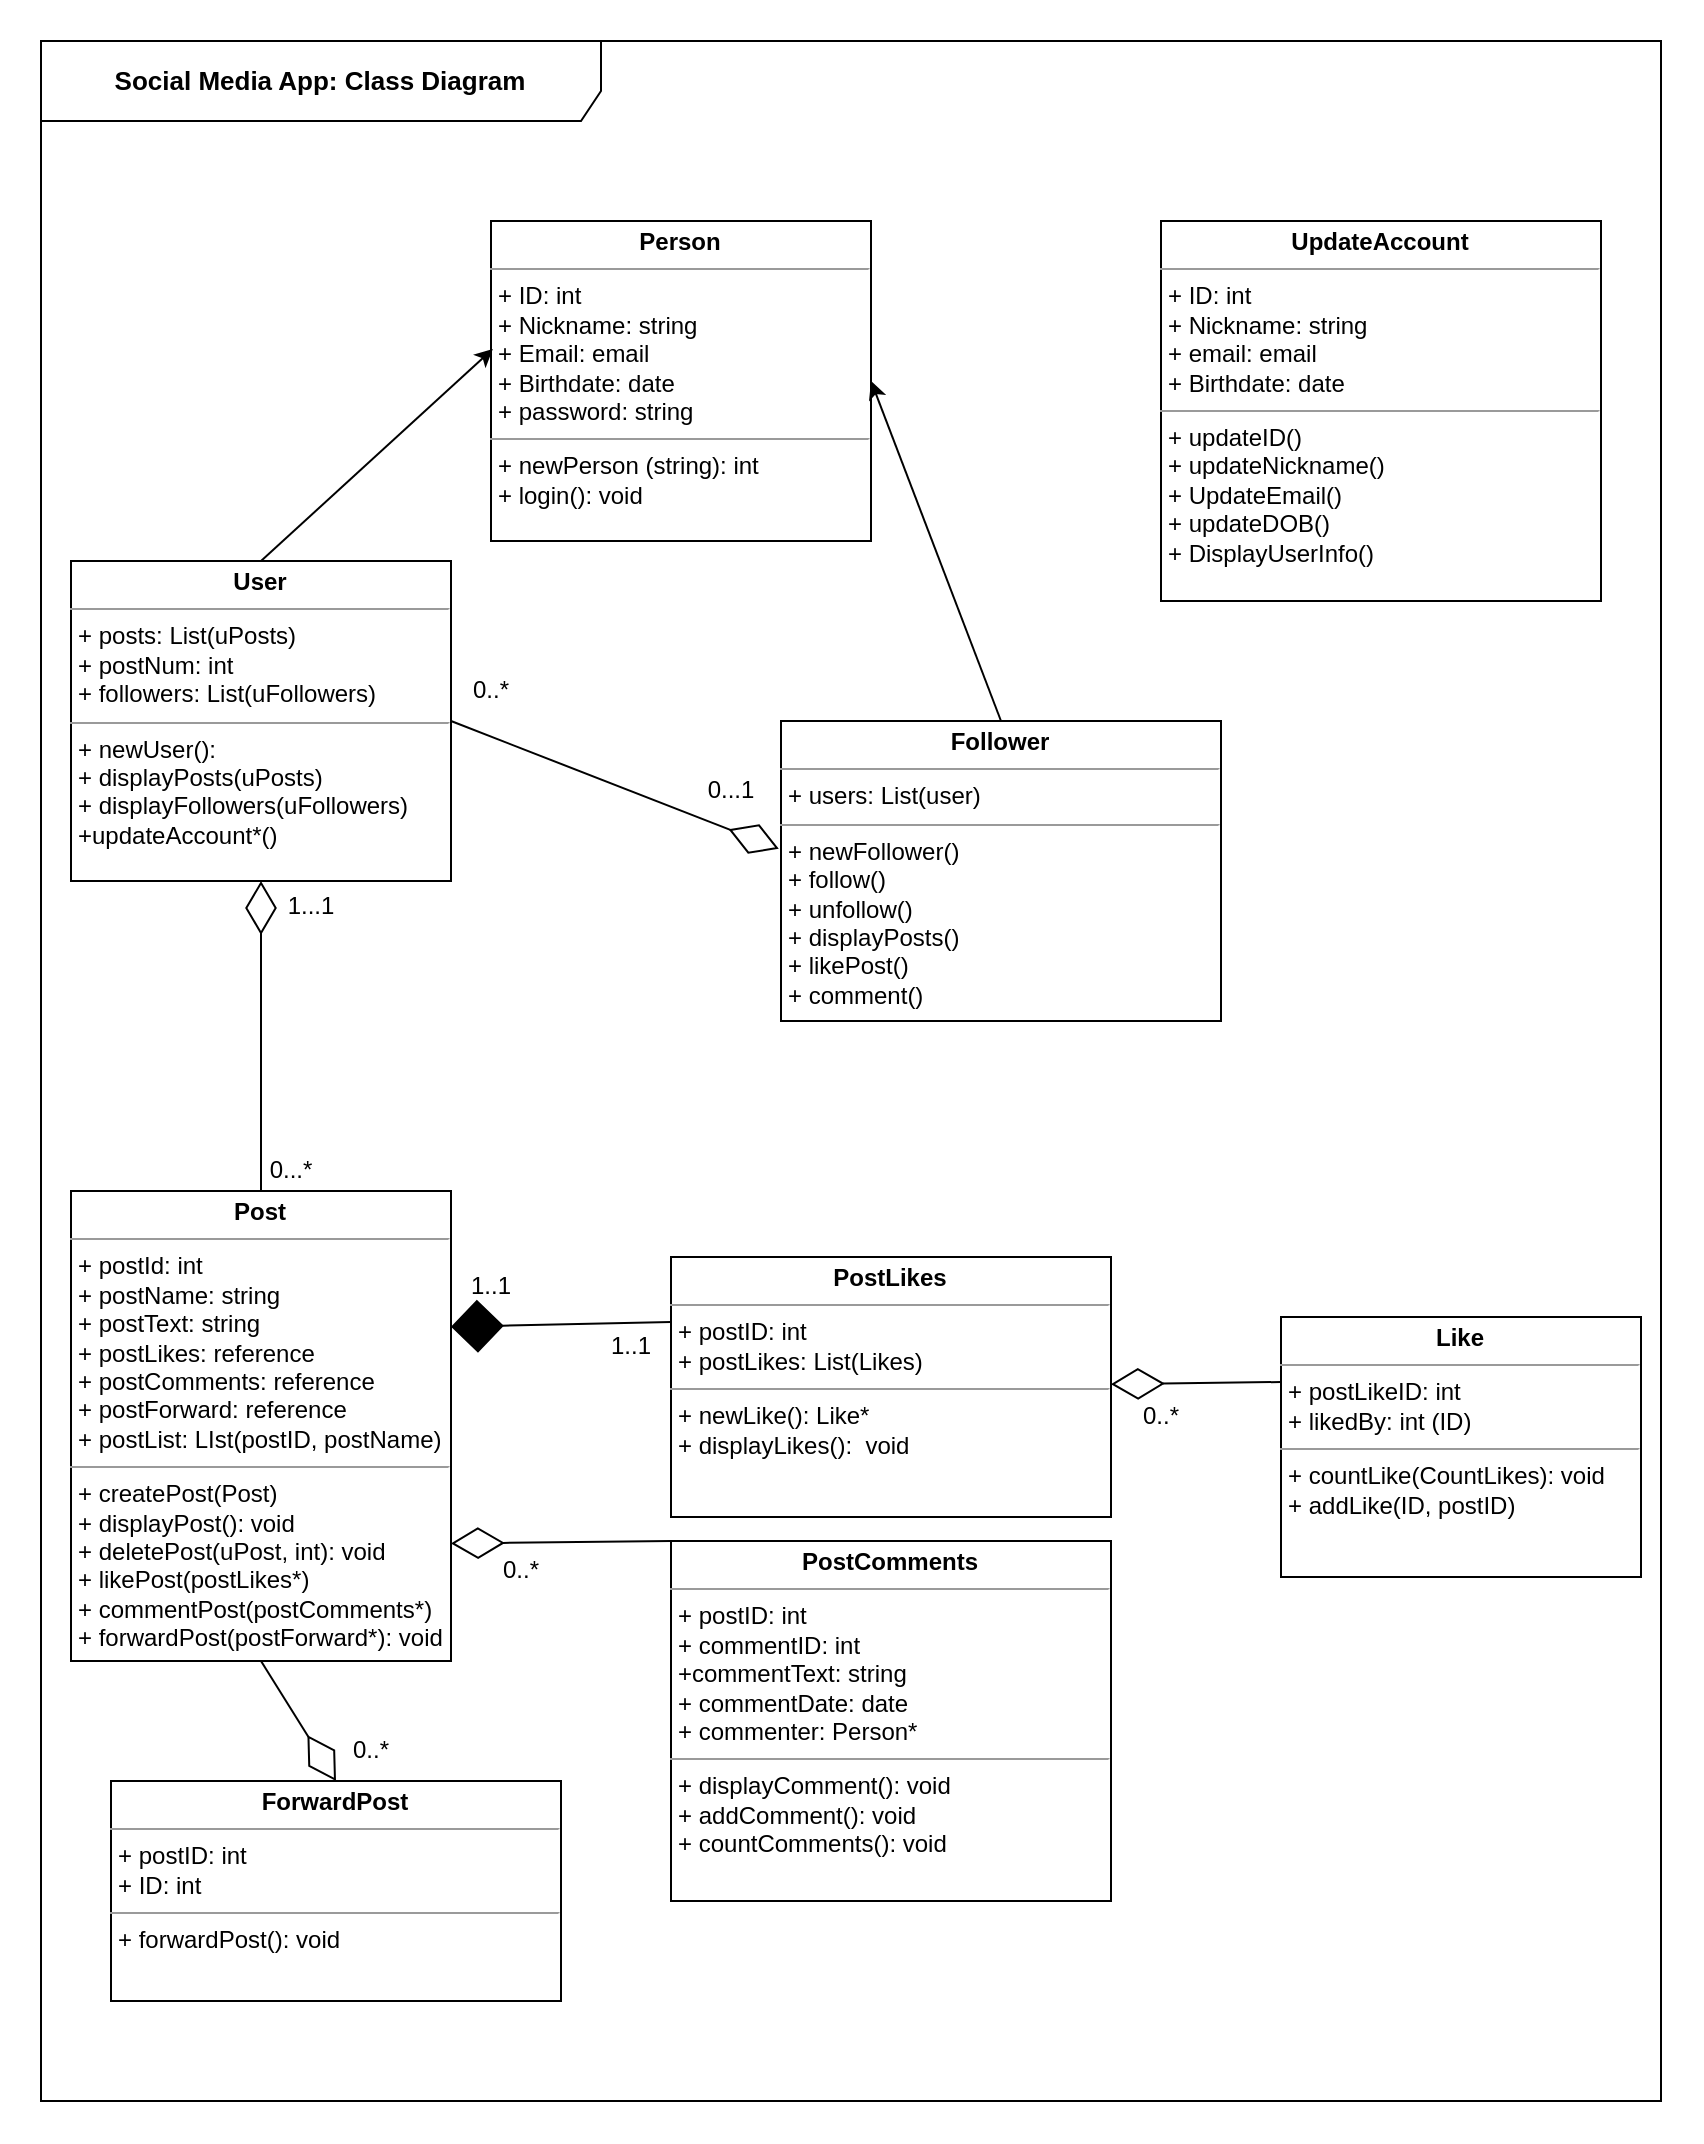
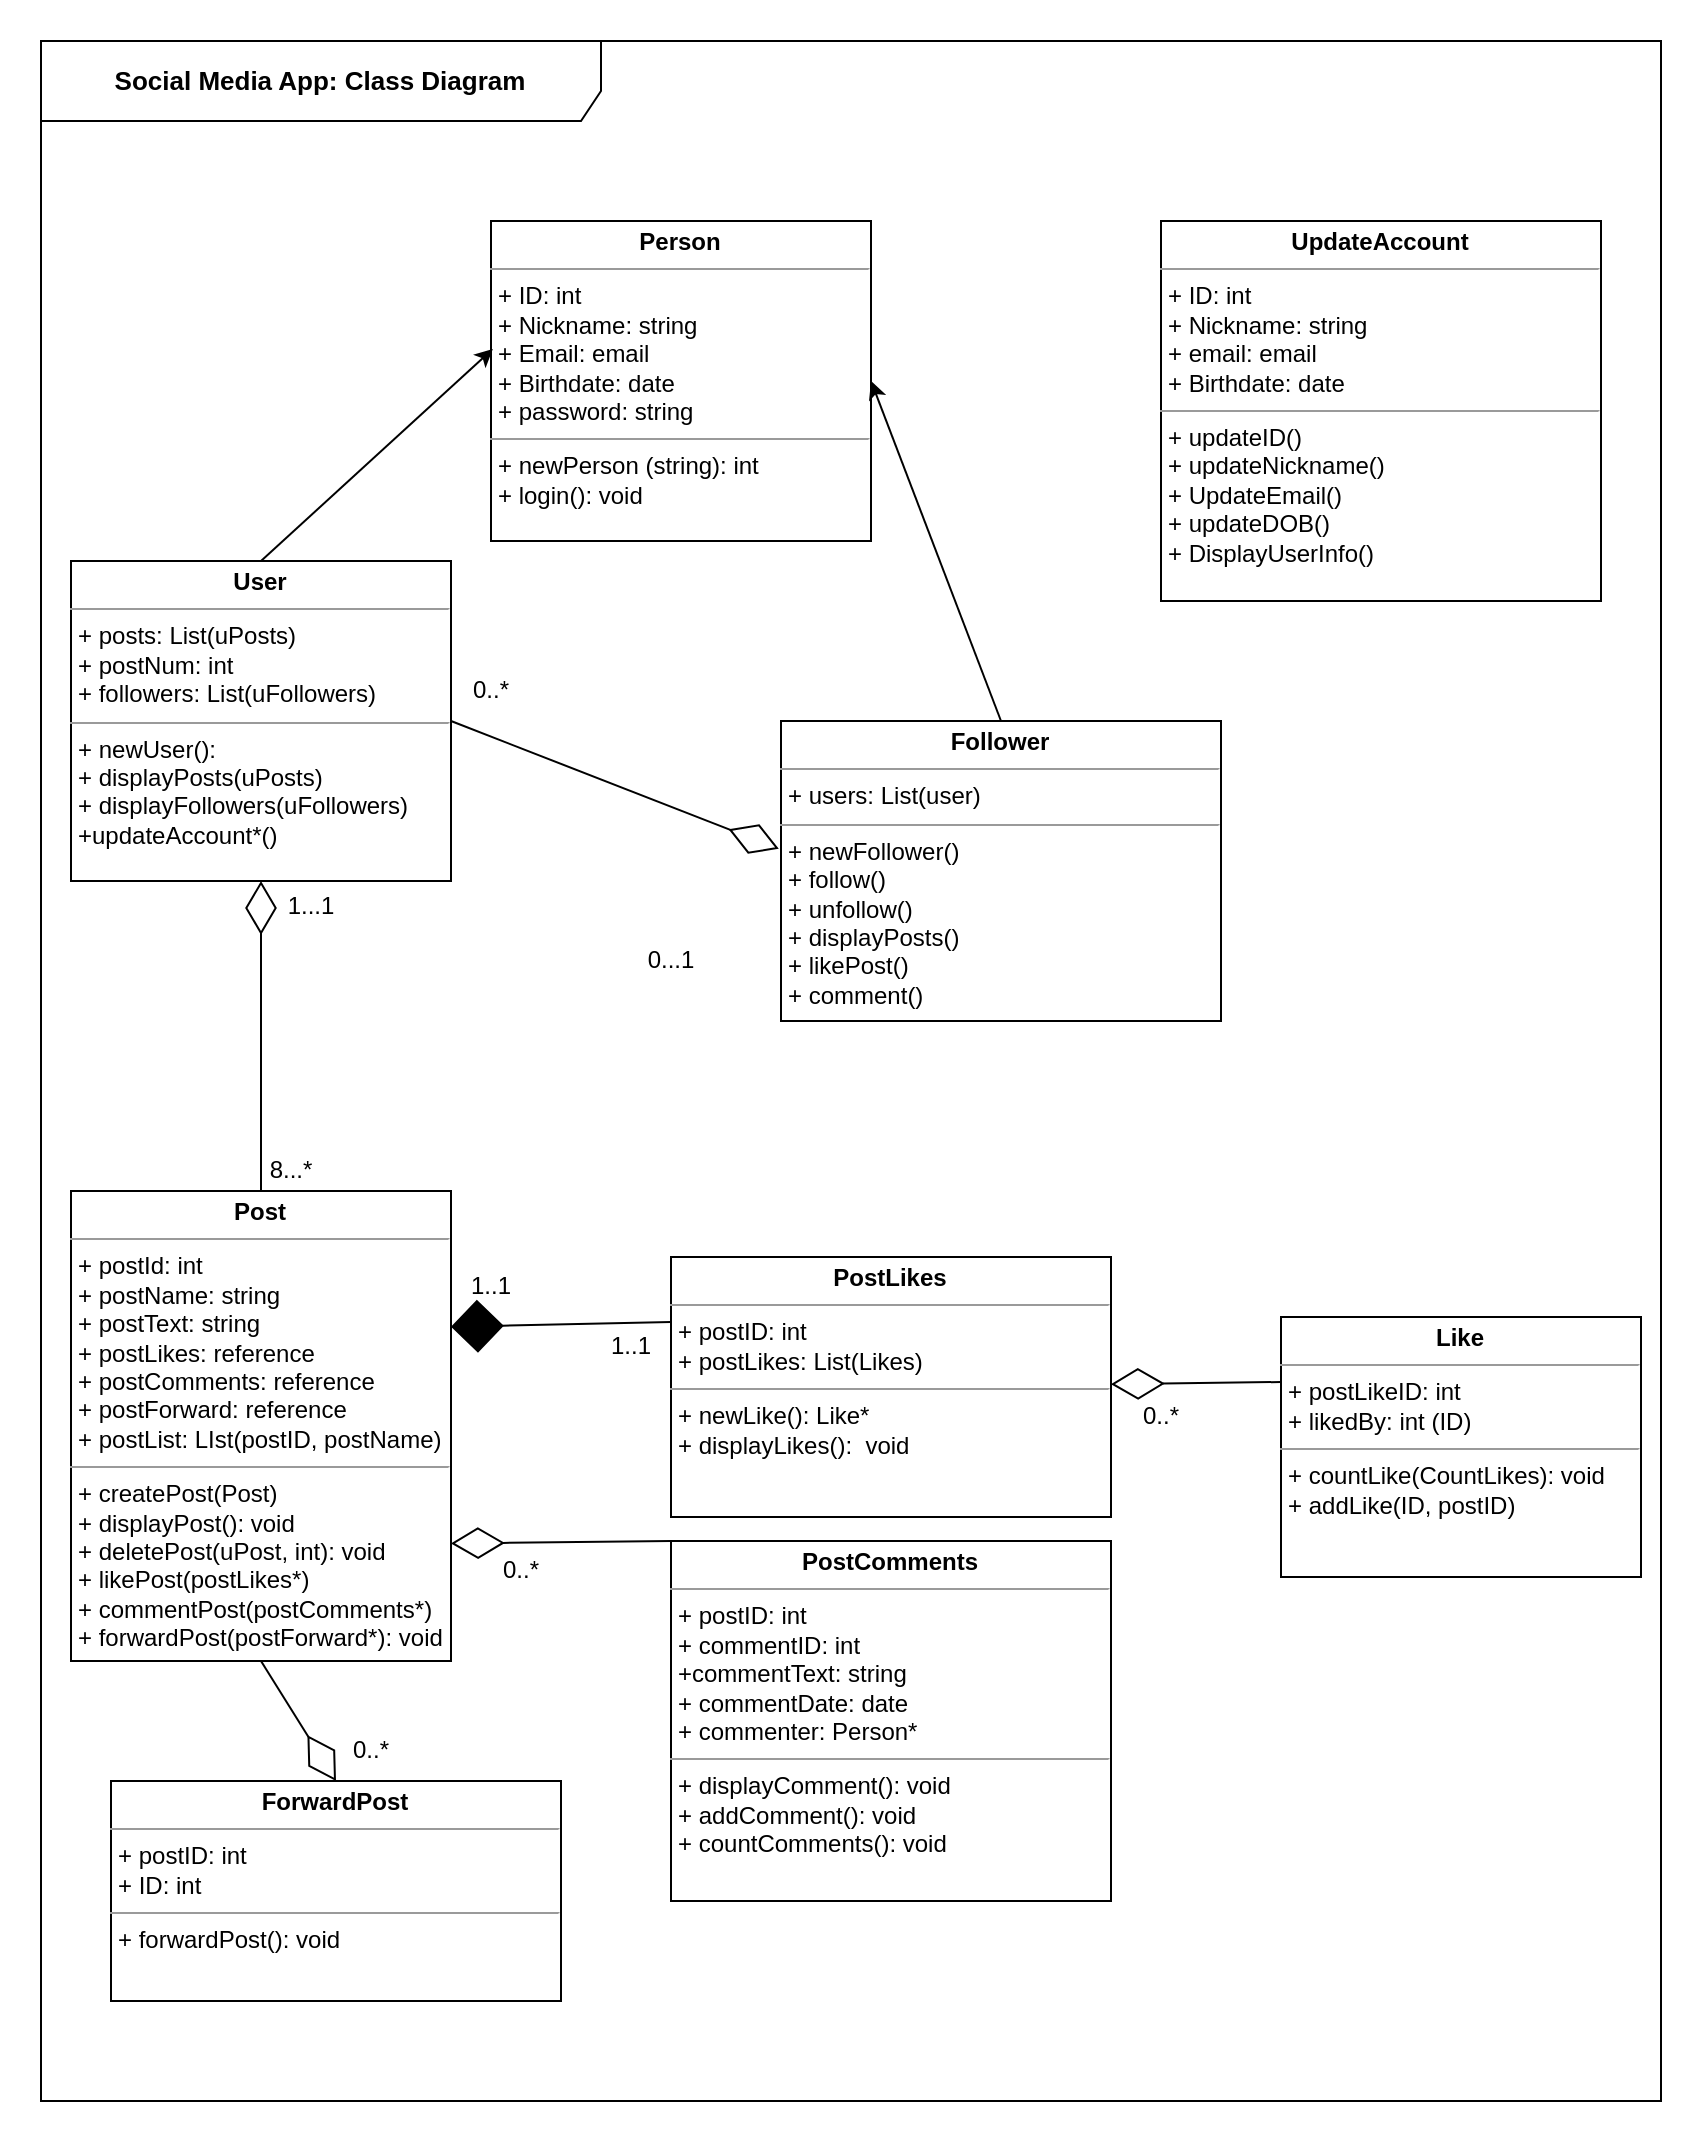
(731, 791) -> (671, 961)
(292, 1171) -> (292, 1171)
